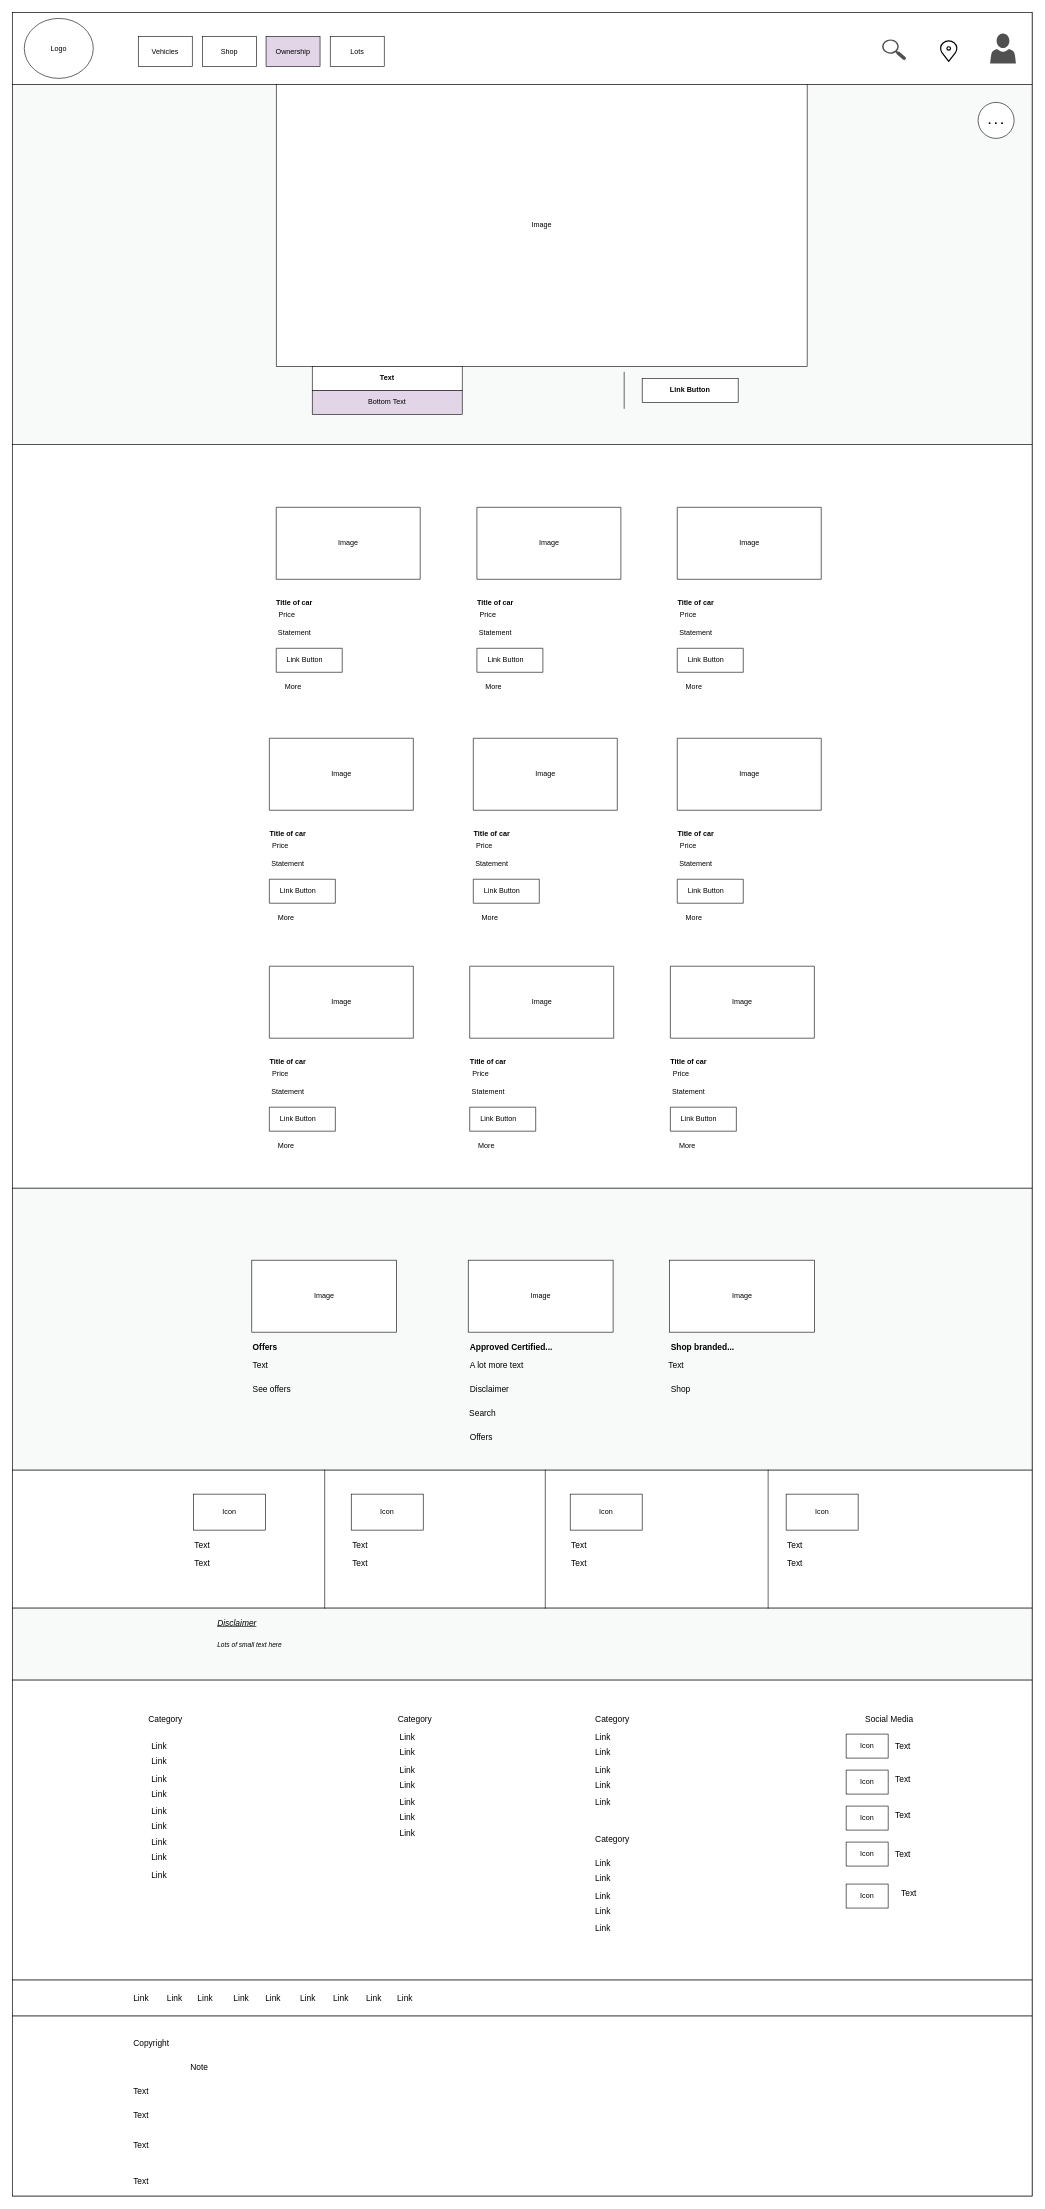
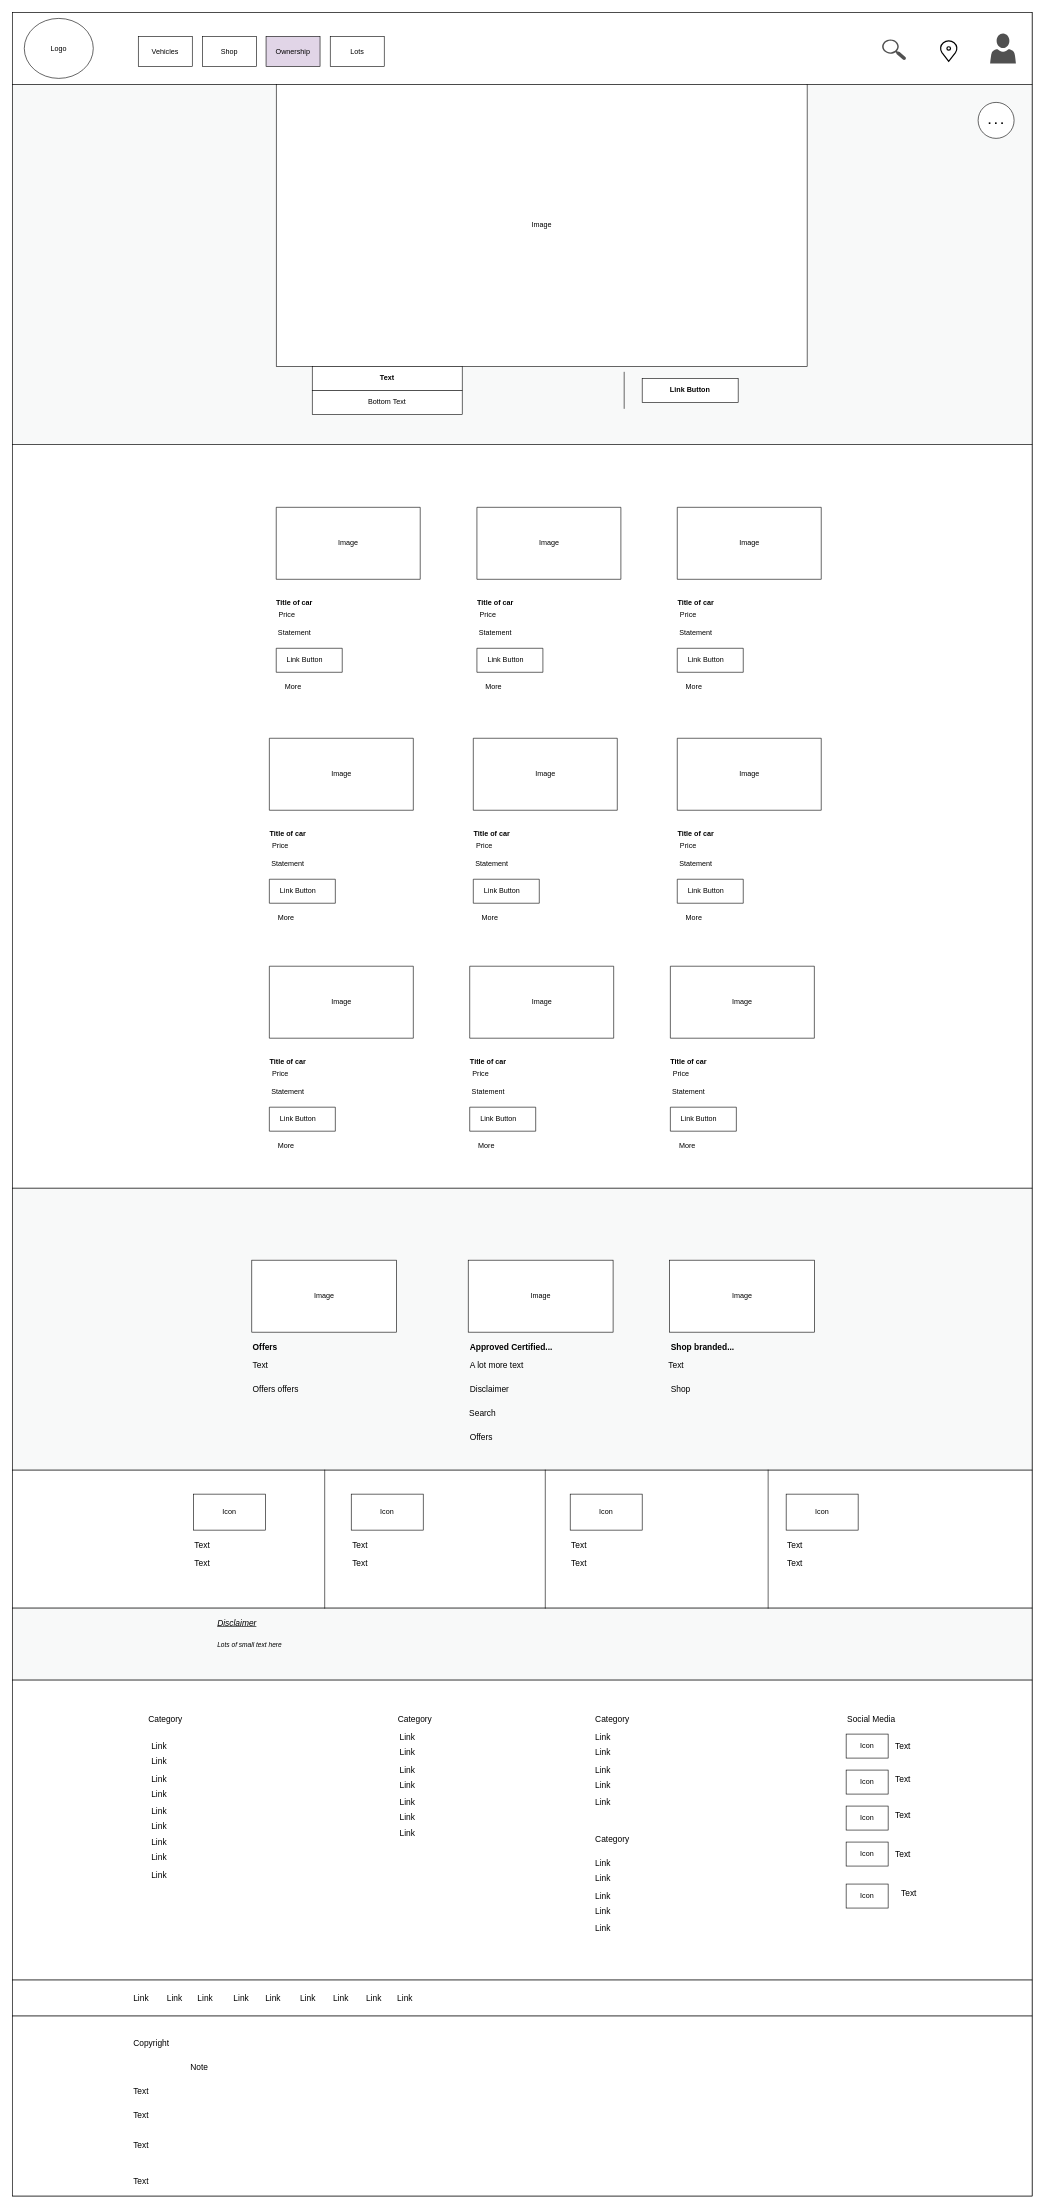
(387, 402) -> (387, 402)
(275, 1389) -> (282, 1389)
(891, 1719) -> (873, 1719)
